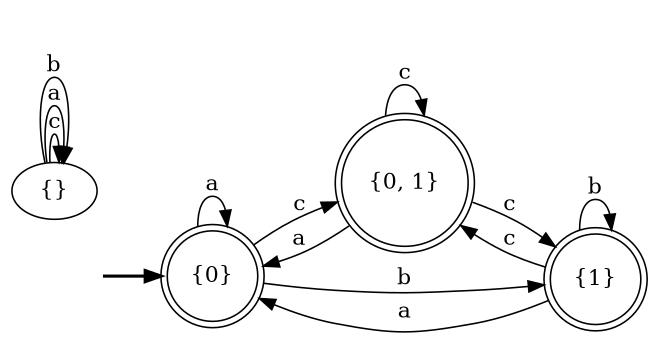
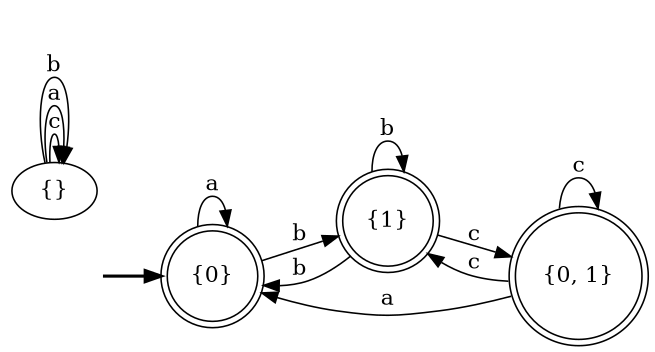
(287, 224) -> none
(405, 312) -> (300, 269)
